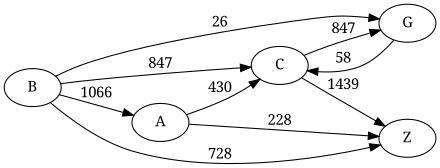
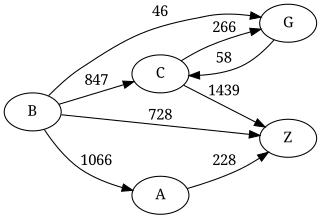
(220, 23) -> (160, 12)
(344, 29) -> (224, 28)
(220, 102) -> none
